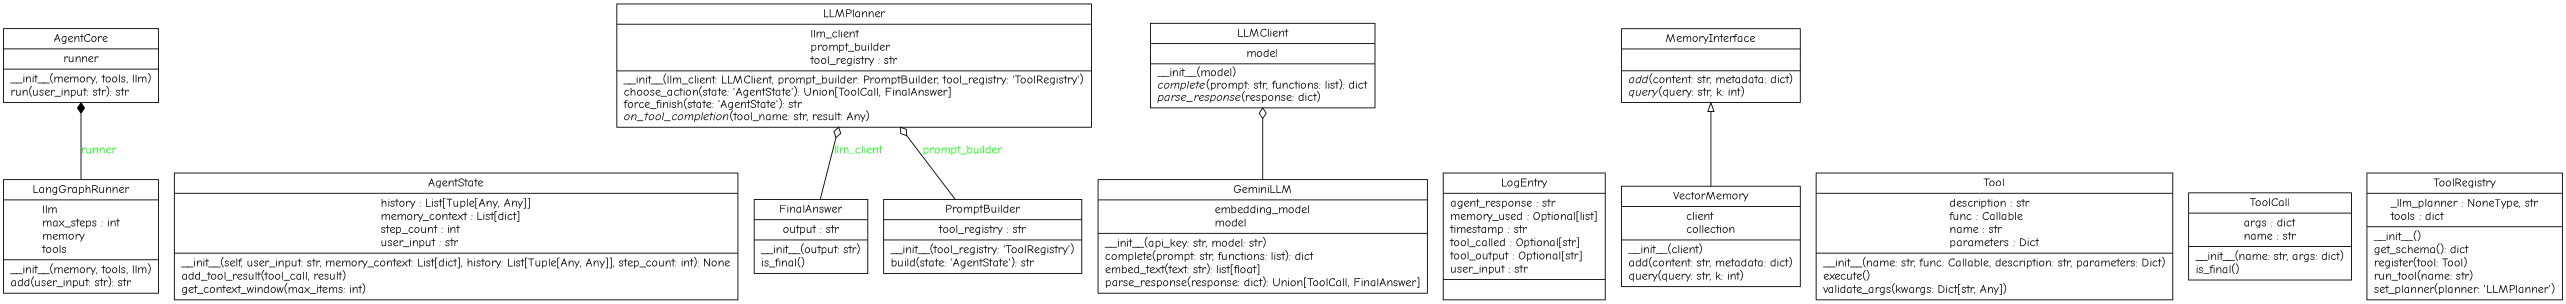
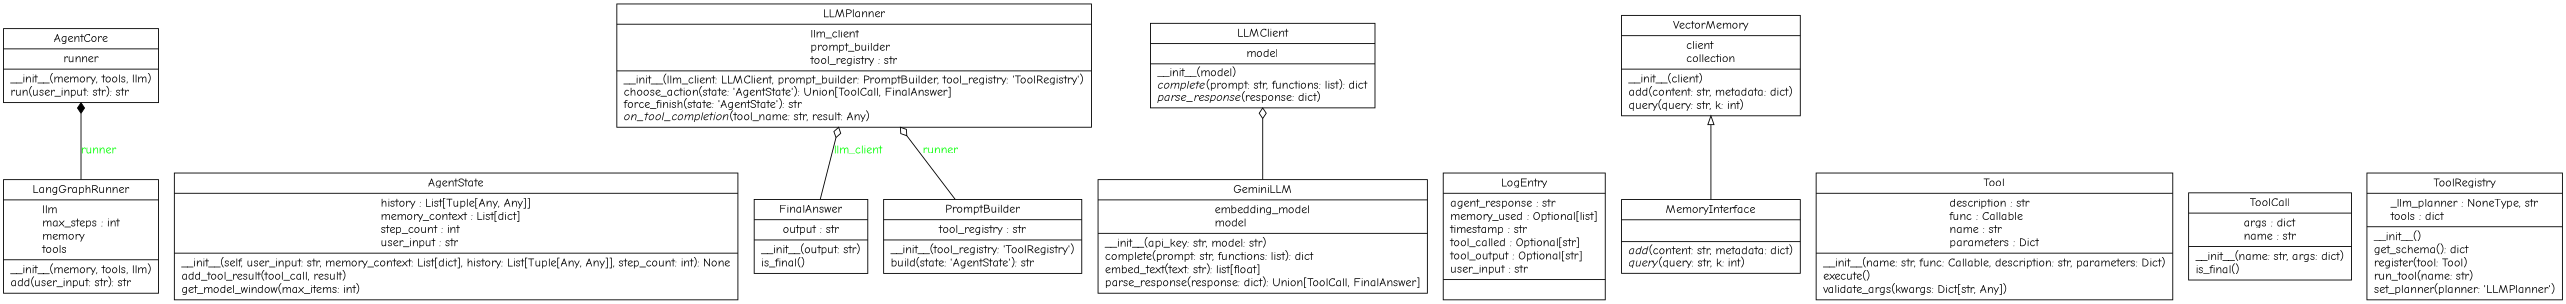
(1711, 149) -> (1711, 162)
(963, 150) -> (940, 150)
(274, 289) -> (271, 289)
